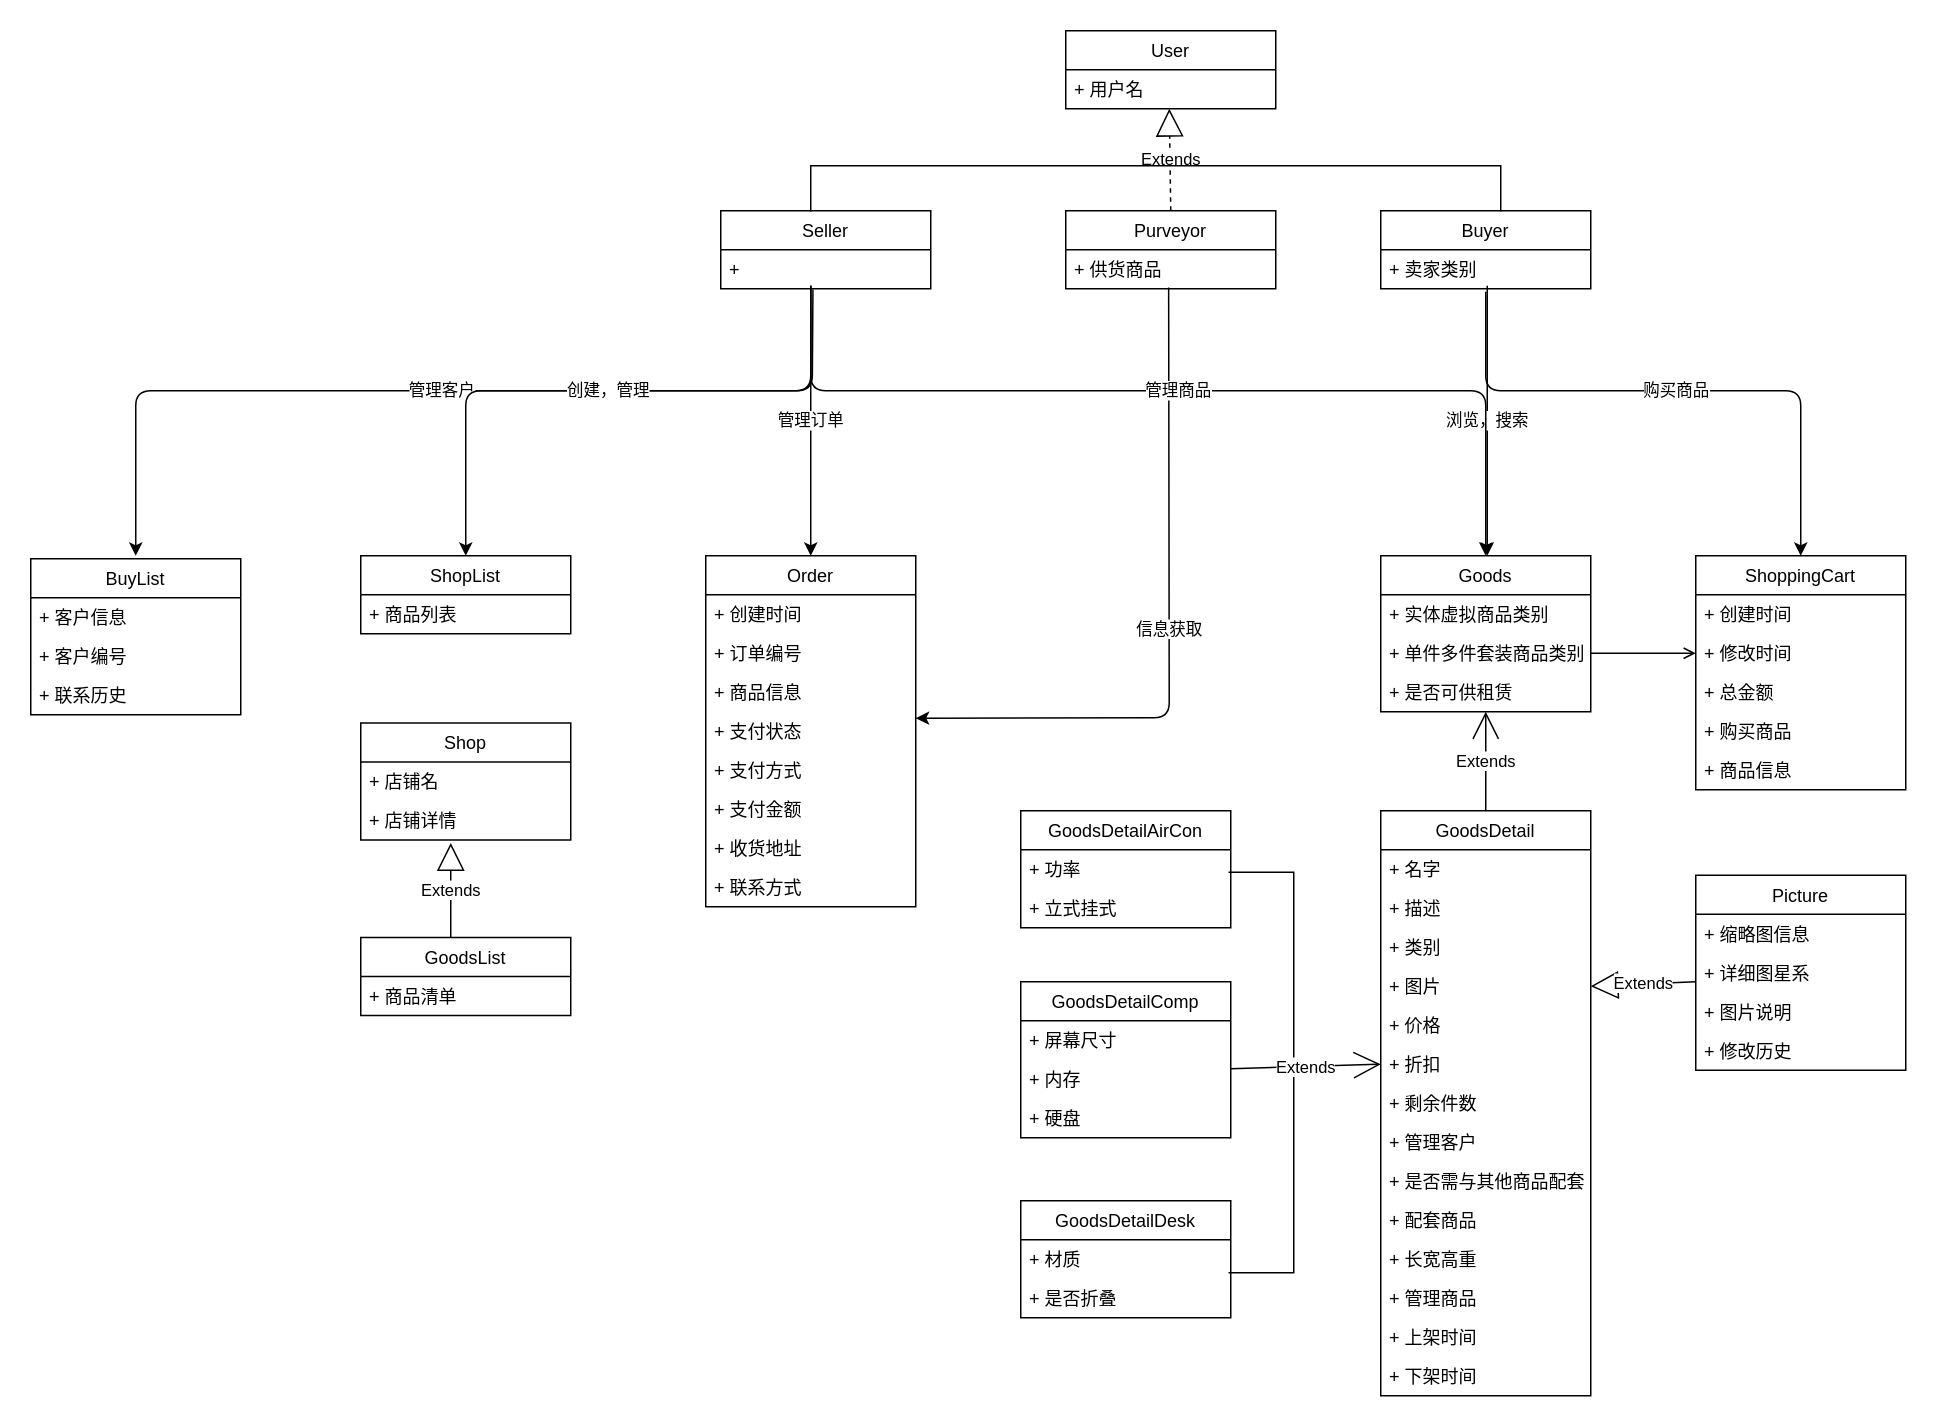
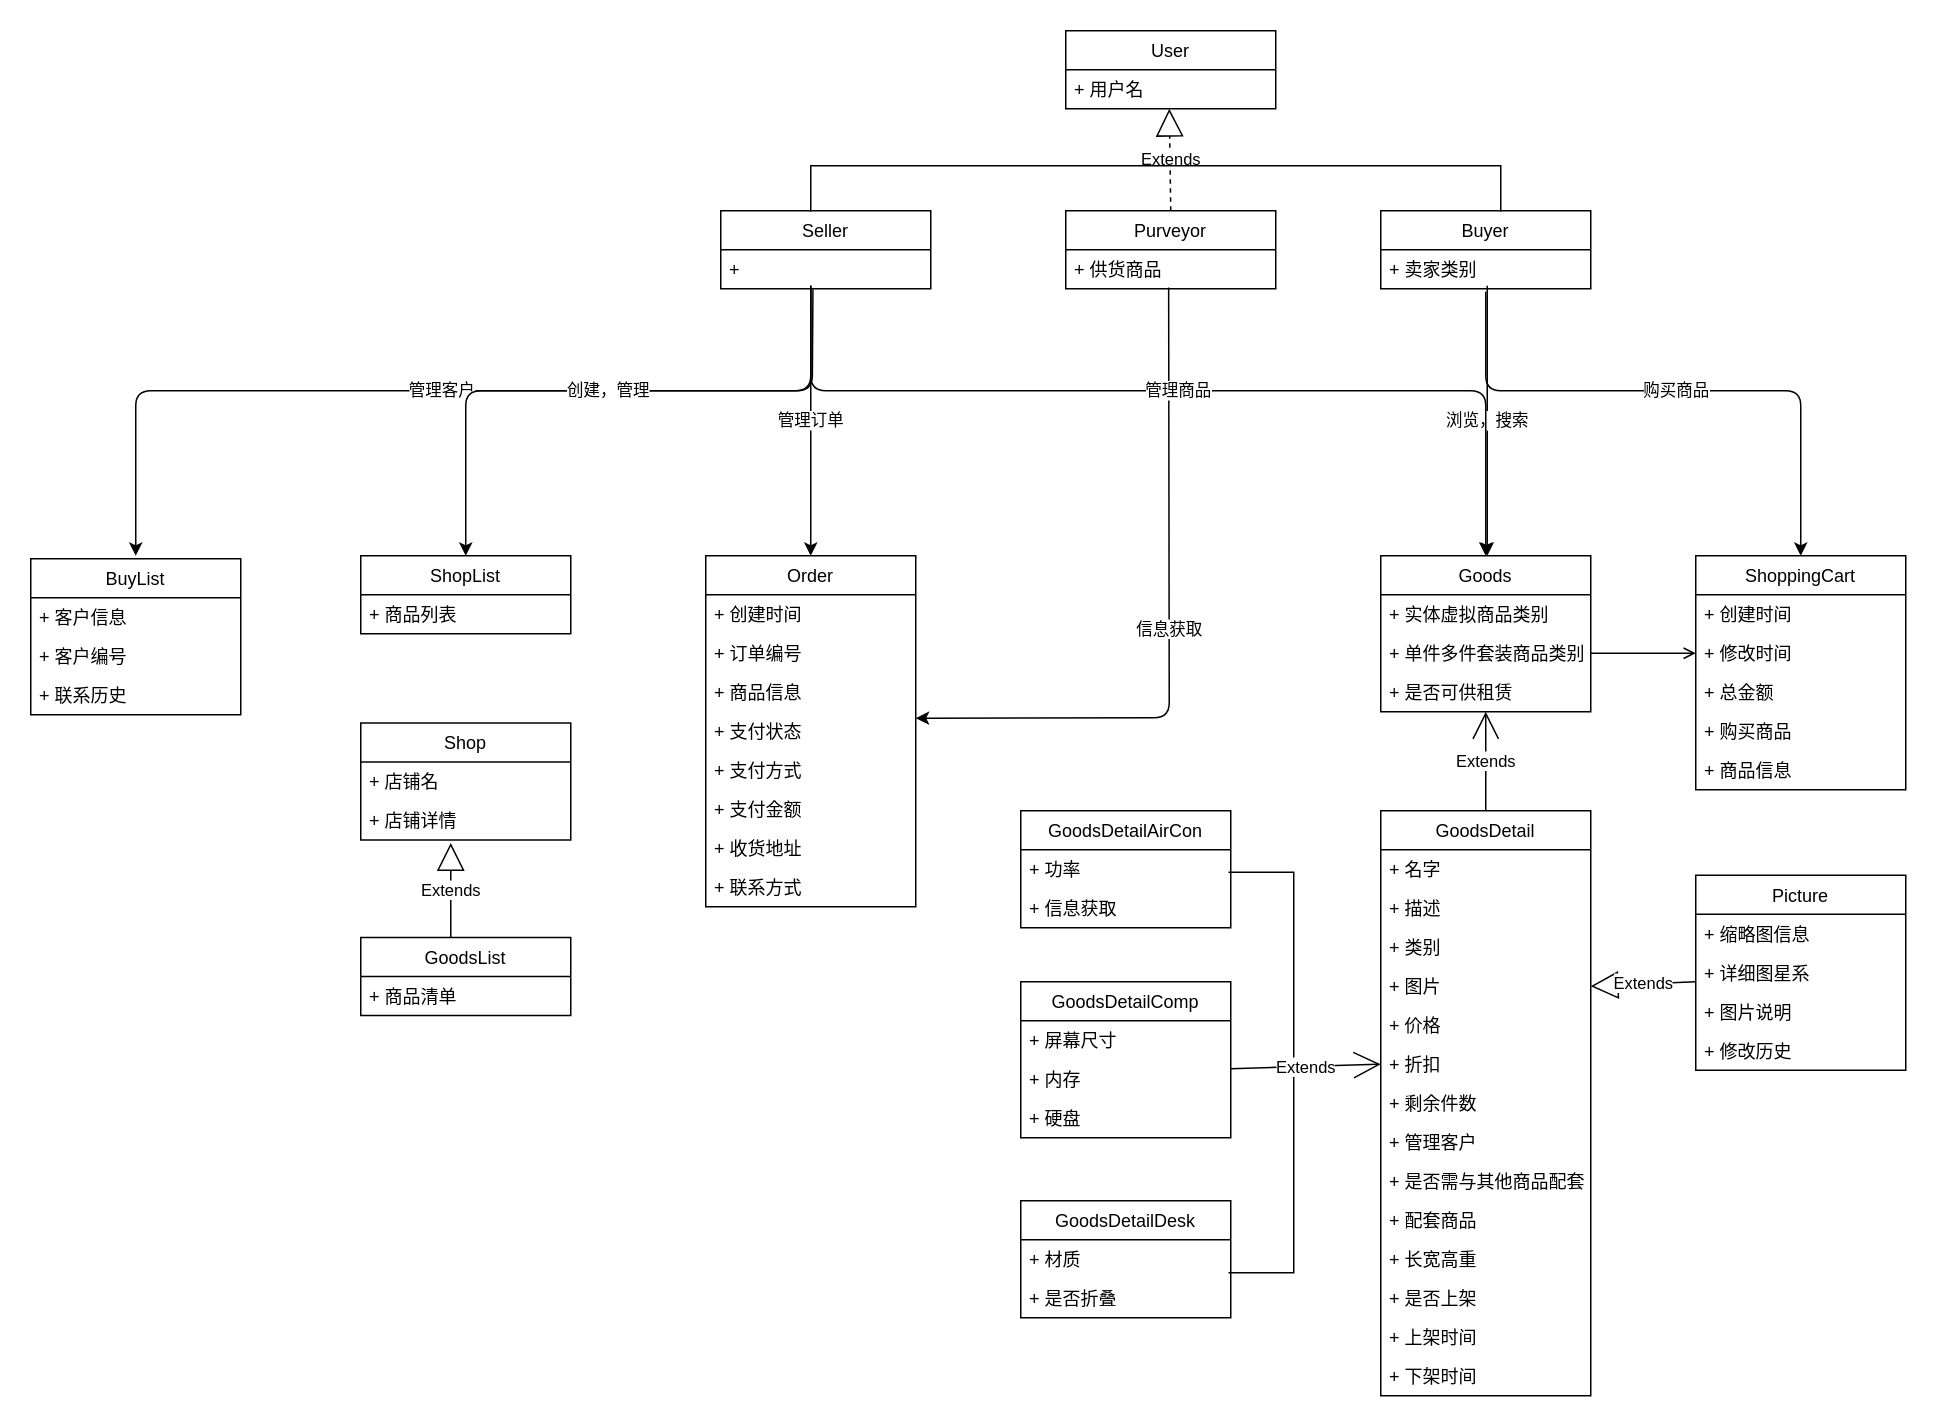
(1073, 909) -> (1073, 909)
(1433, 1299) -> (1433, 1299)
